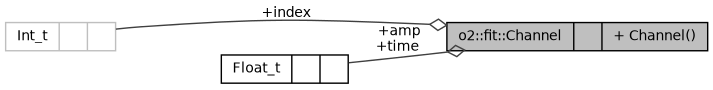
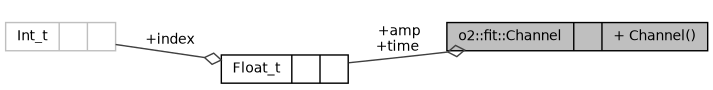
(273, 20) -> (160, 51)
